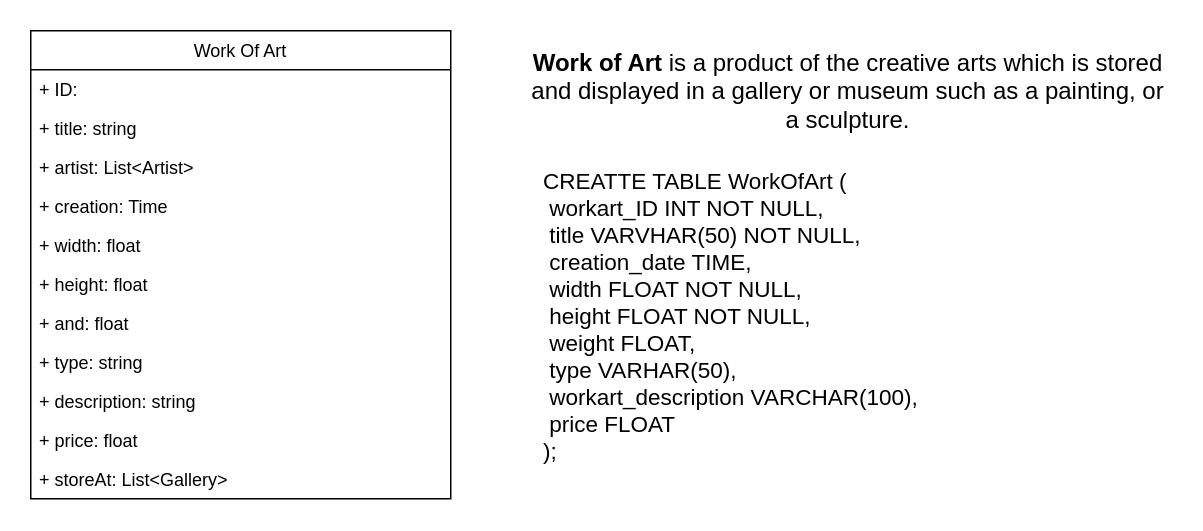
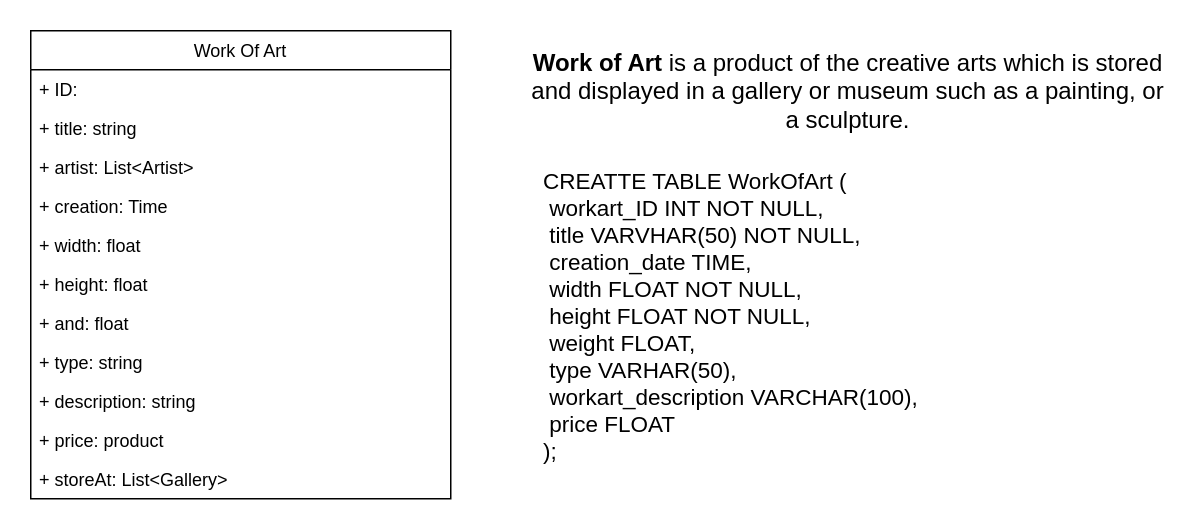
(98, 441) -> (110, 441)
